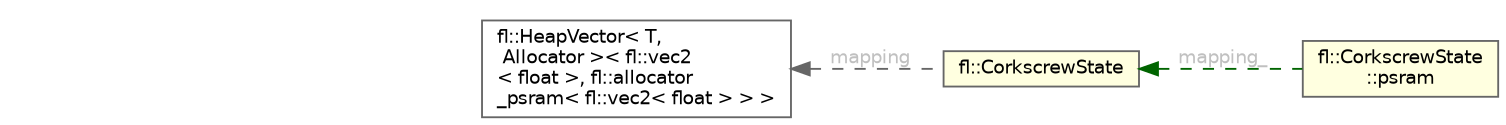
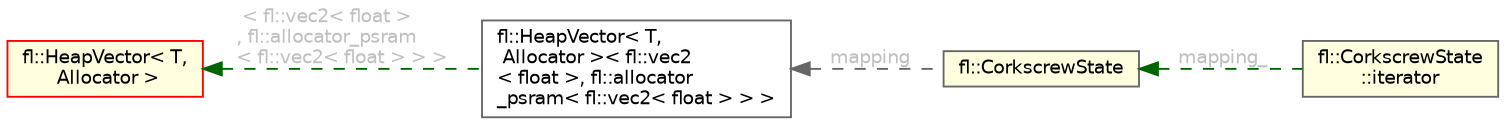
none -> (105, 69)
(1400, 69) -> (1400, 69)
